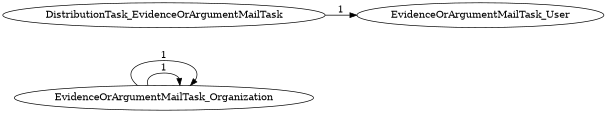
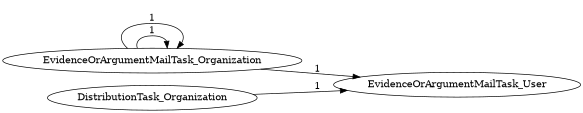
(164, 15) -> (152, 98)
none -> (307, 73)
